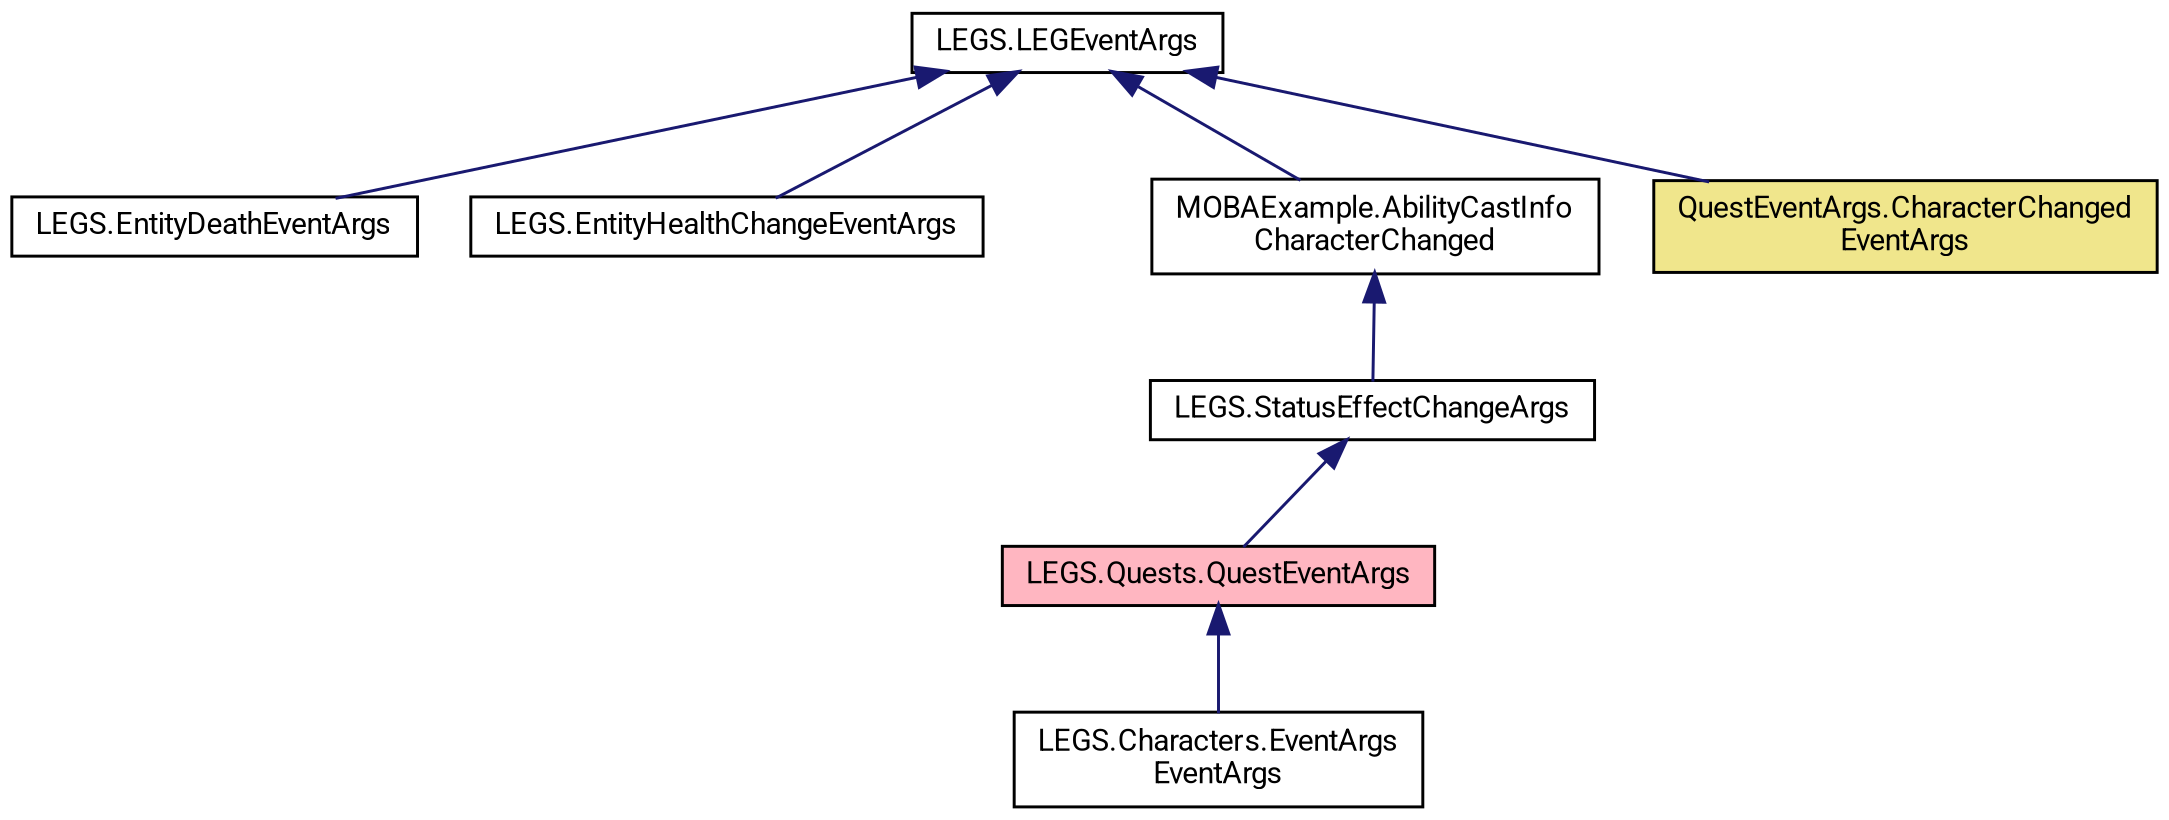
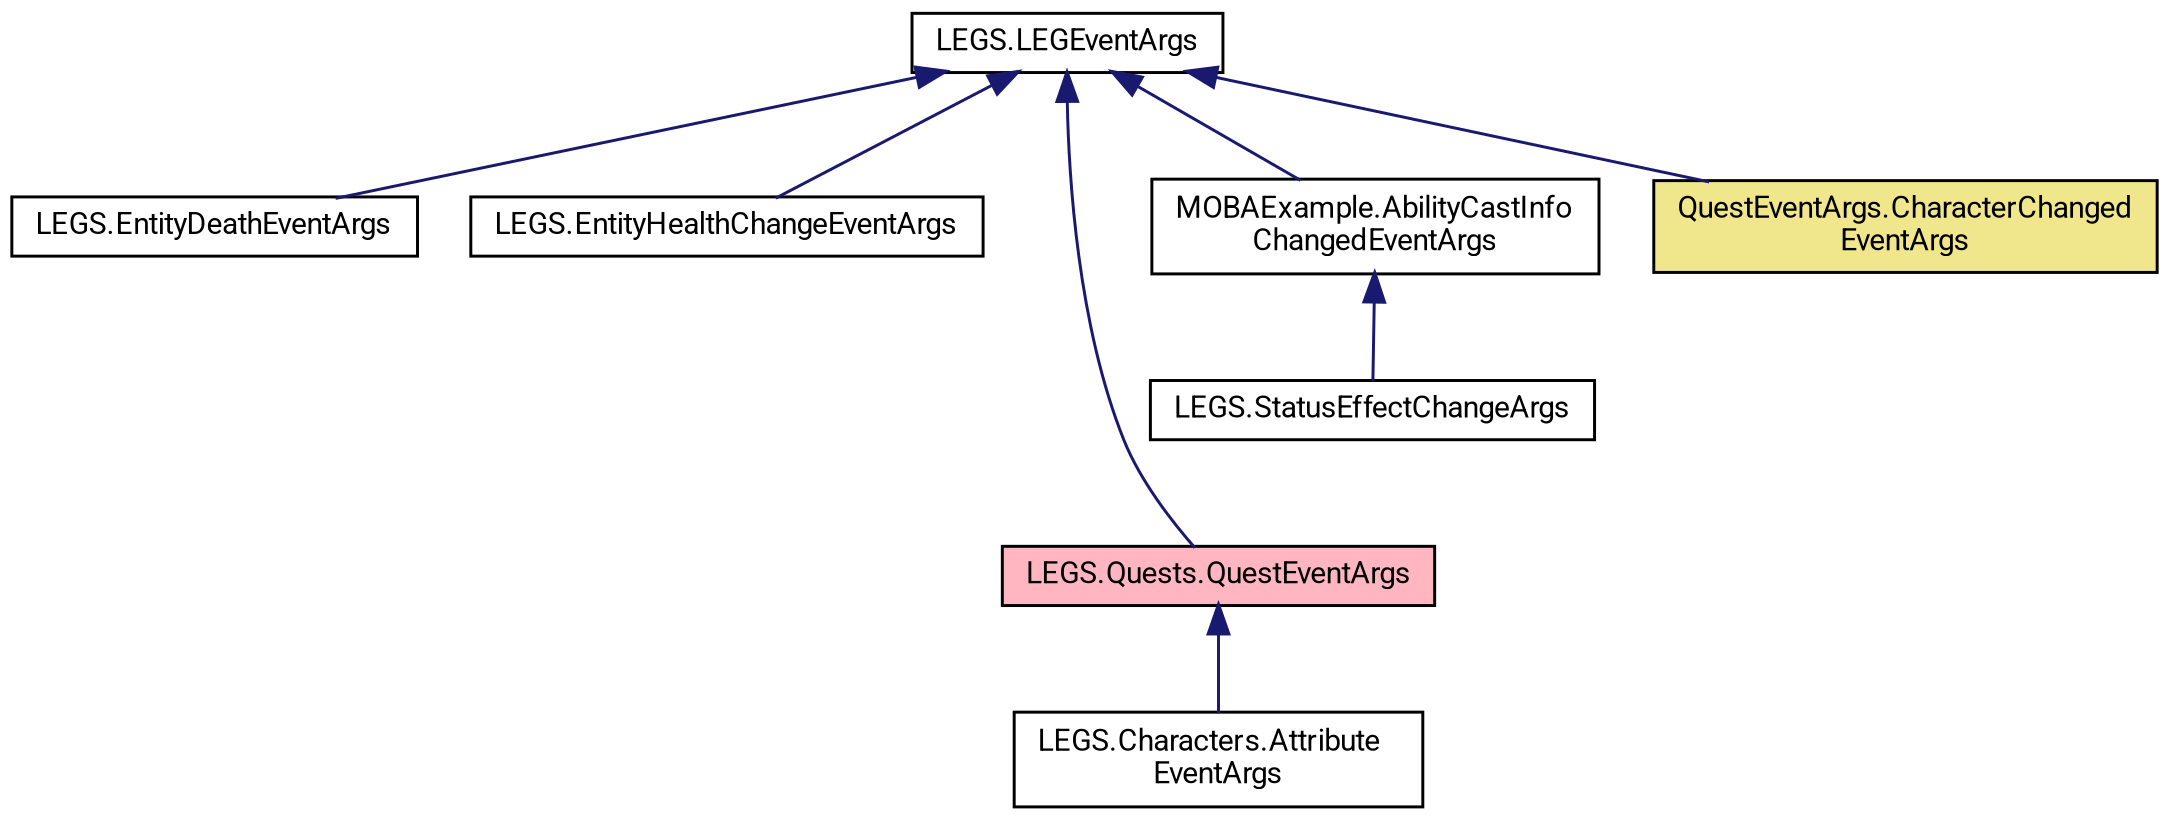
(1375, 227) -> (1375, 227)
(1285, 504) -> (1093, 337)
(1218, 760) -> (1218, 760)
